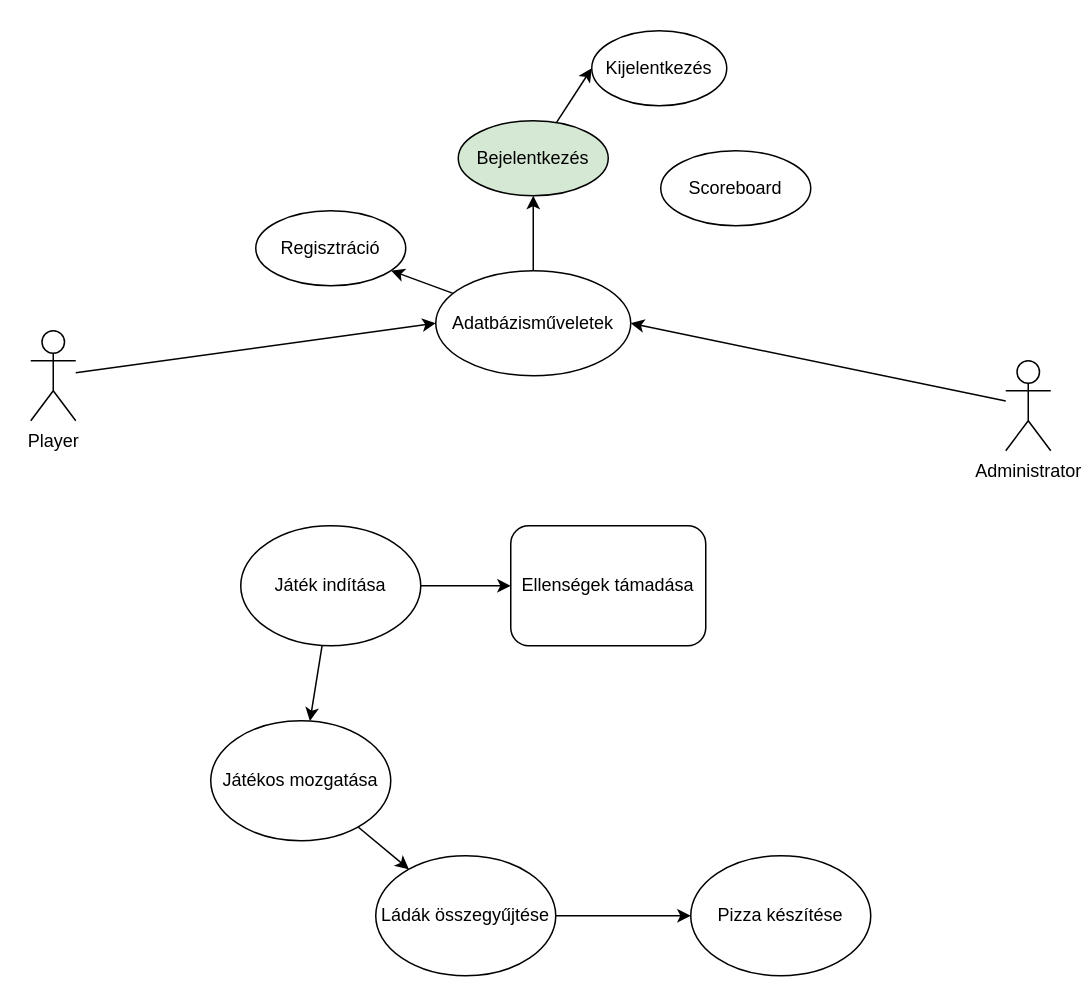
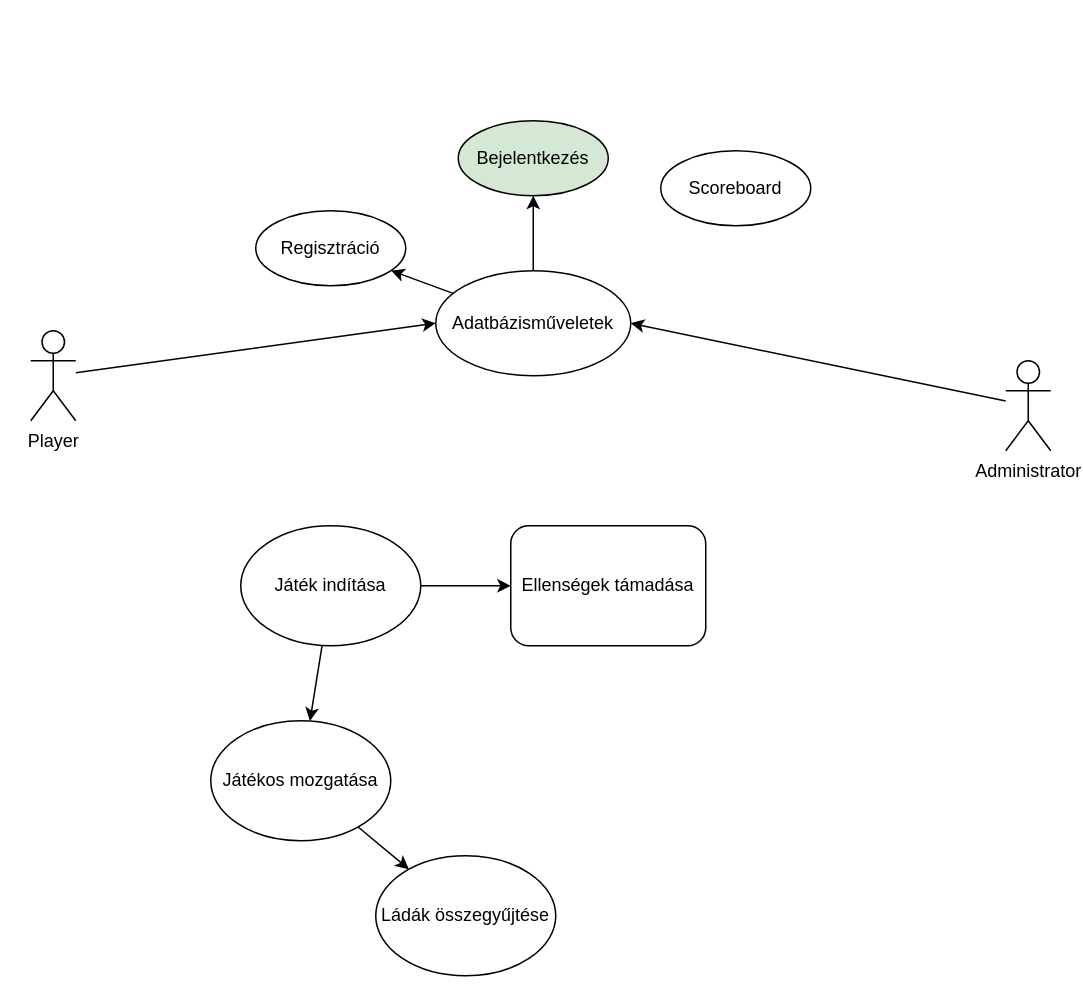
(659, 68) -> none
(571, 100) -> none
(618, 916) -> none
(781, 916) -> none
